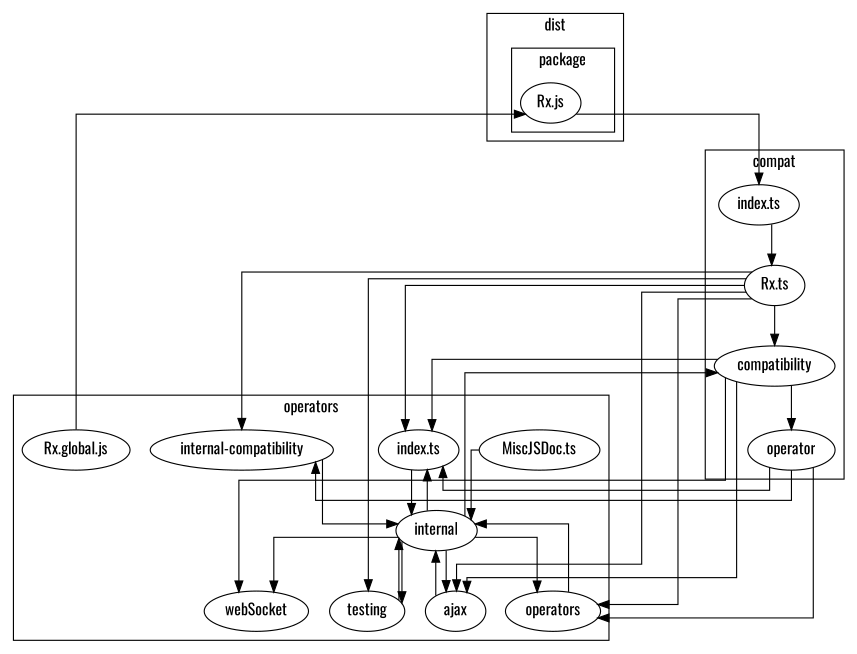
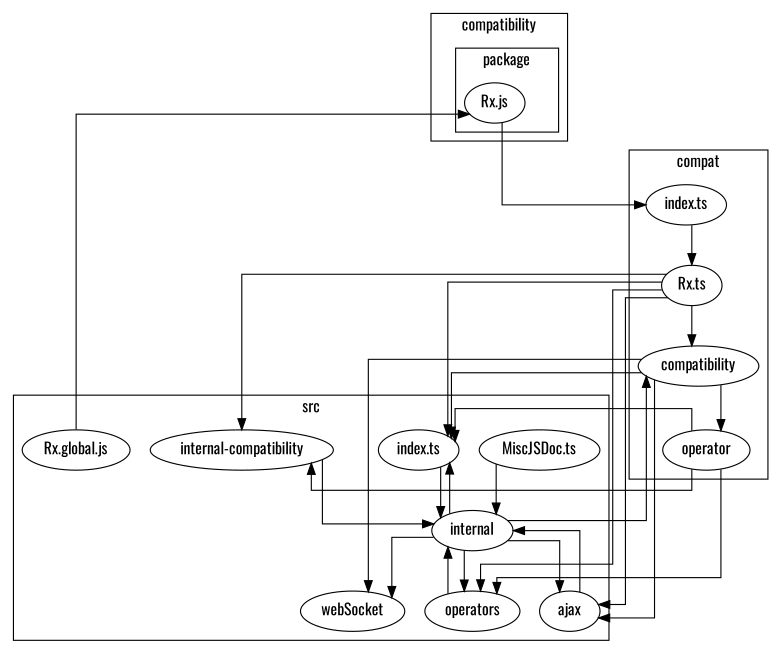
(555, 26) -> (499, 26)
(311, 408) -> (311, 408)
(367, 611) -> none
